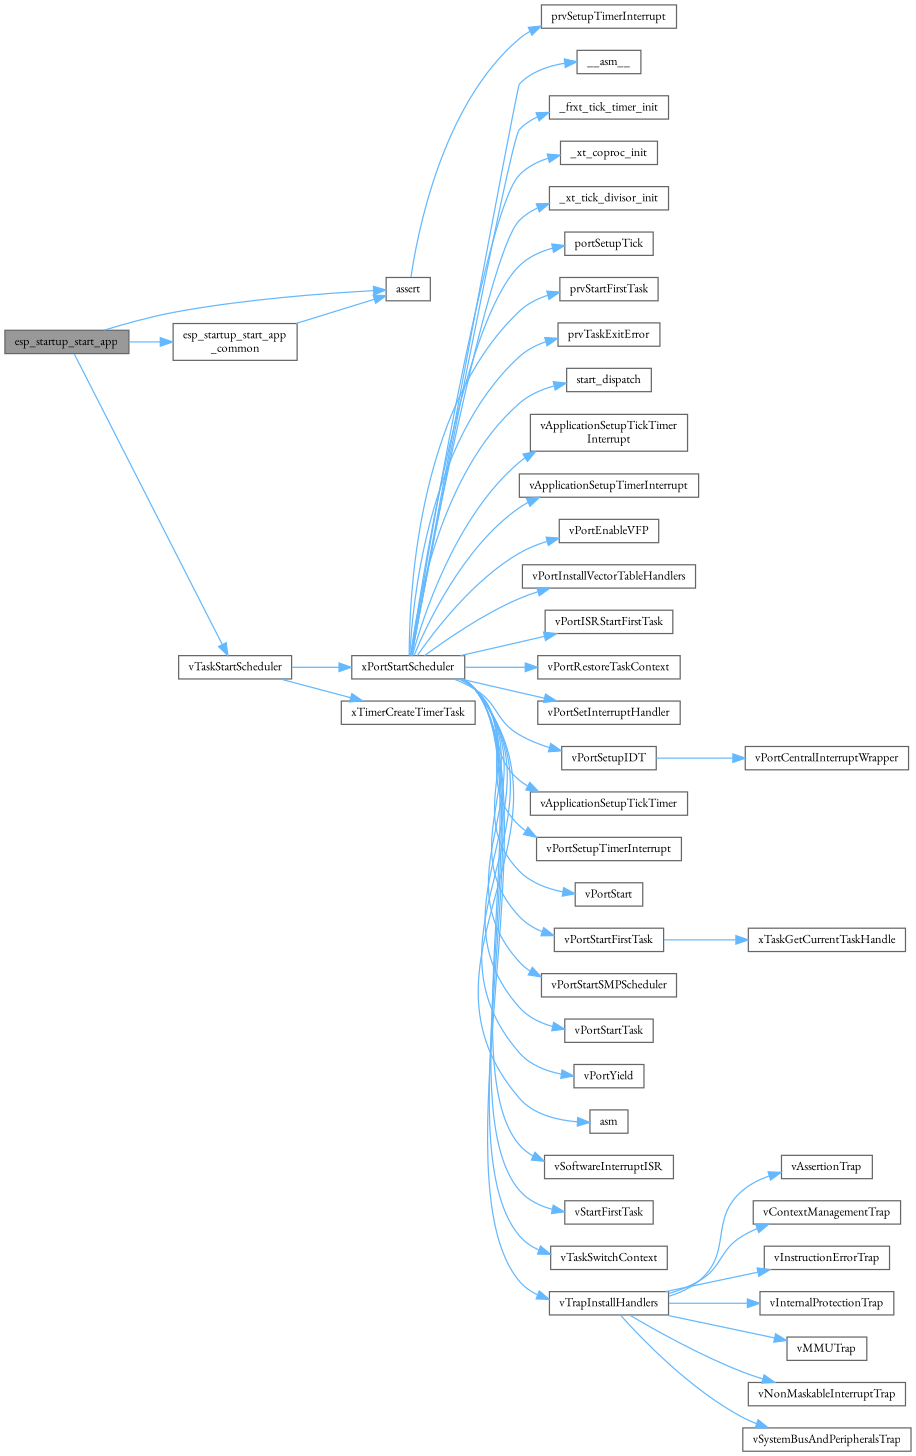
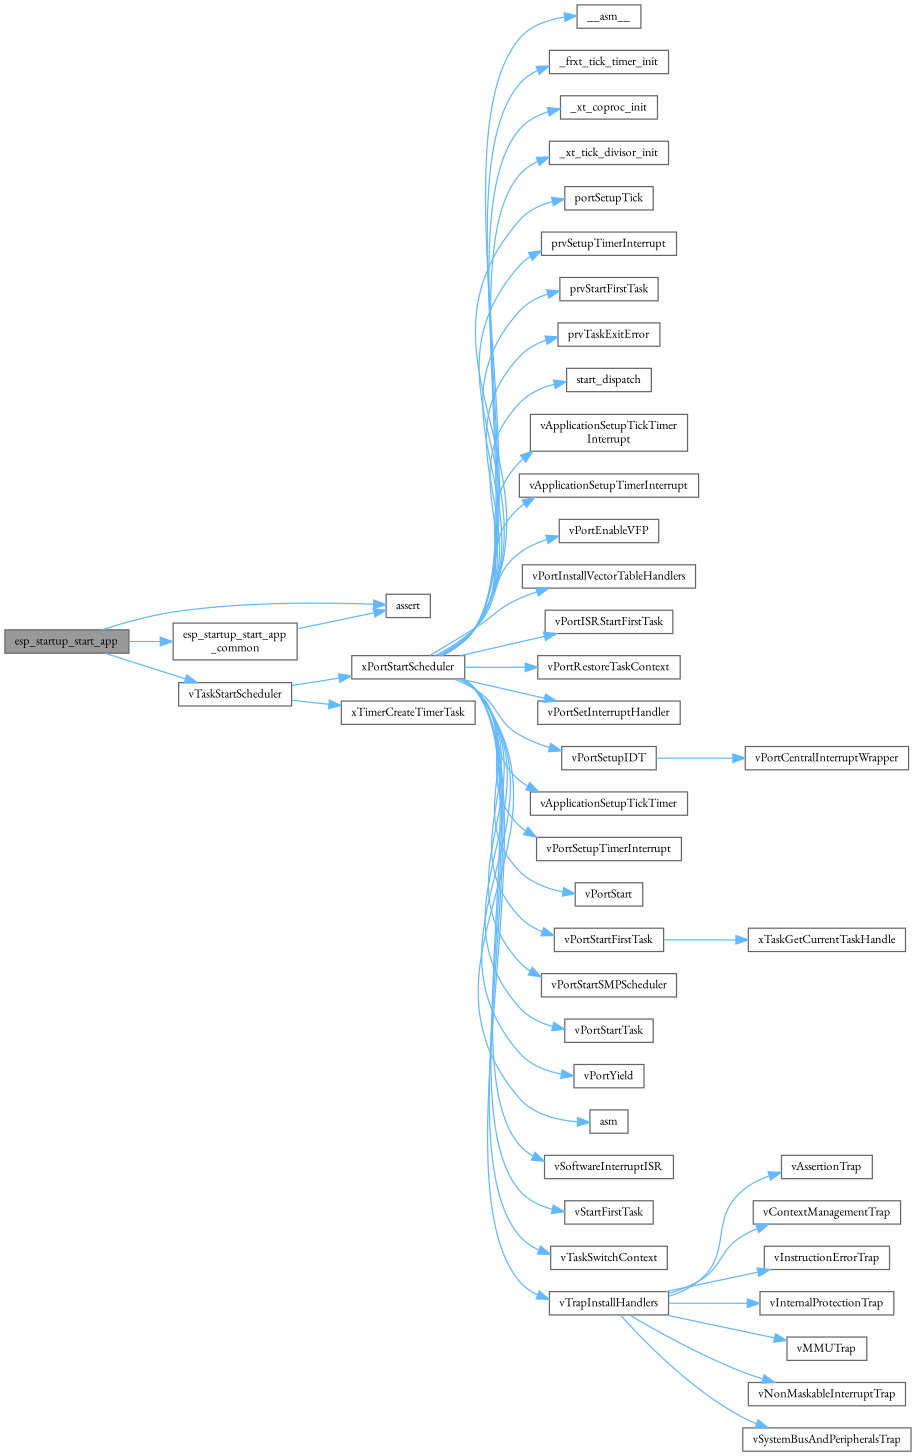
(448, 142) -> (494, 459)
